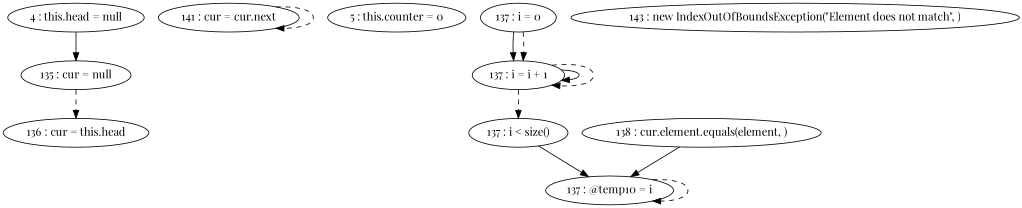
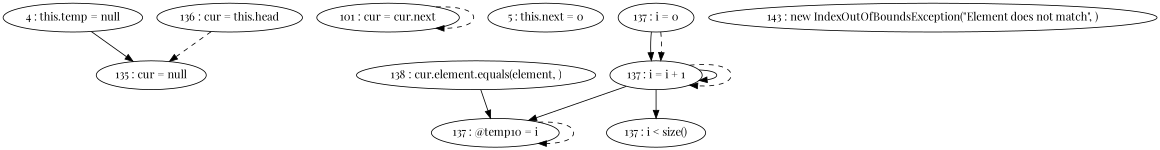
(76, 18) -> (73, 18)
(229, 18) -> (388, 18)
(397, 18) -> (546, 18)
(76, 100) -> (194, 44)
(518, 100) -> (656, 100)
(560, 159) -> (581, 102)
